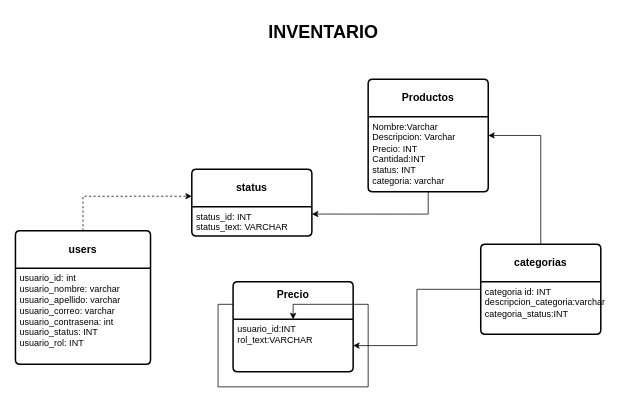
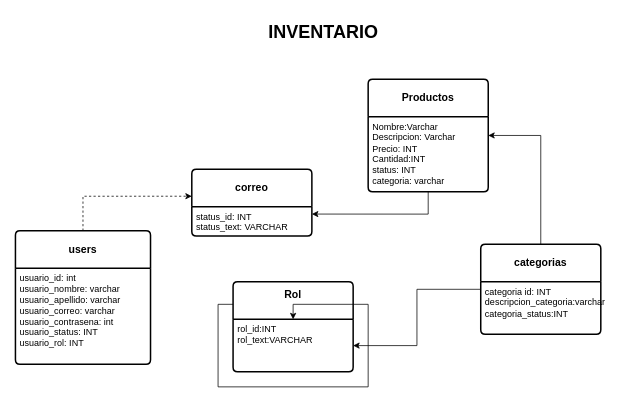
(252, 188) -> (252, 188)
(293, 300) -> (293, 300)
(275, 335) -> (275, 335)
